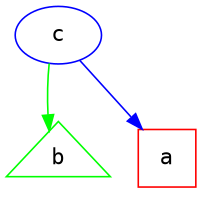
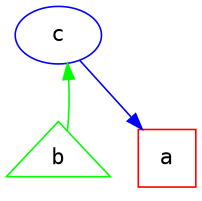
(48, 89) -> (69, 105)
